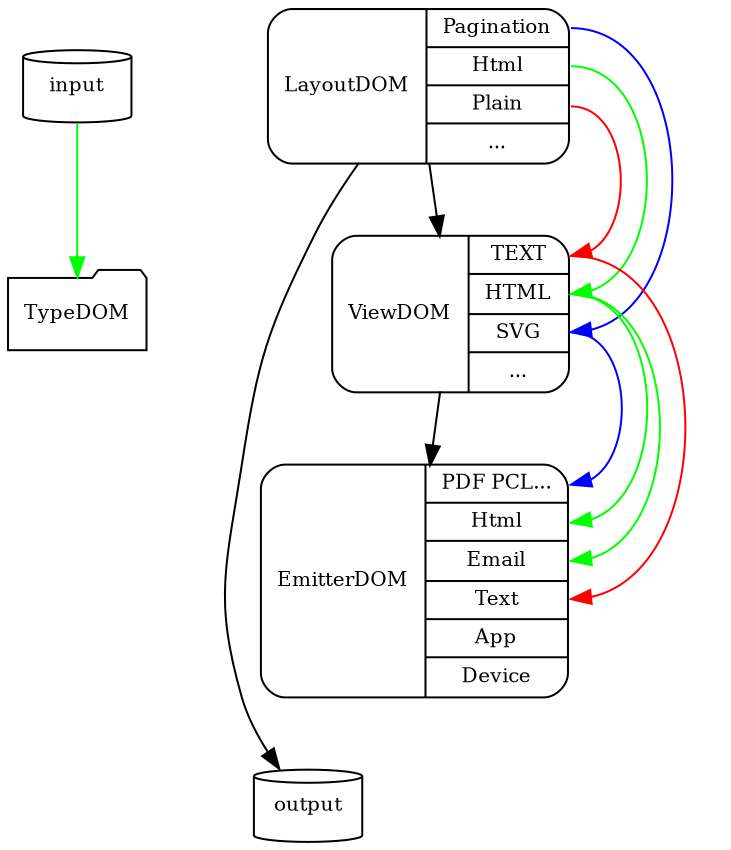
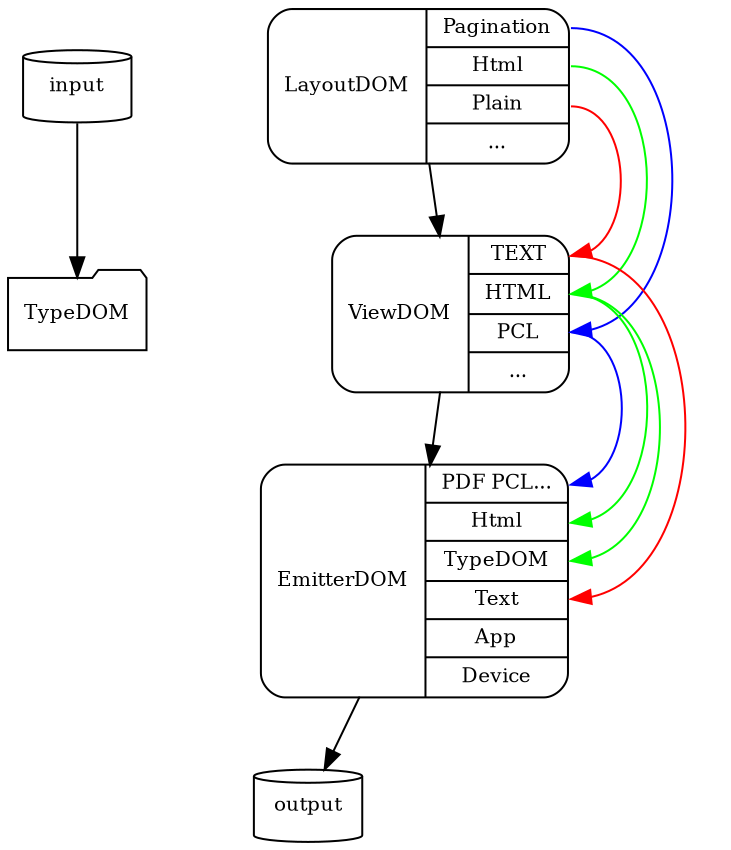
(77, 190) -> (77, 190)
(519, 332) -> (519, 332)
(244, 449) -> (347, 724)
(497, 560) -> (497, 560)
